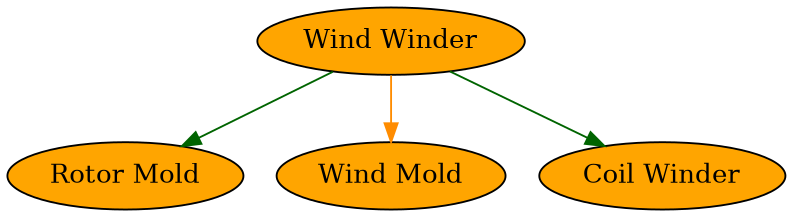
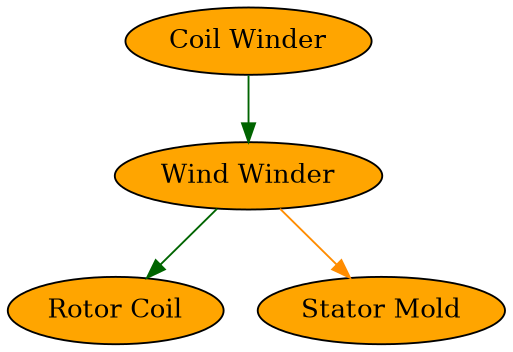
(519, 105) -> (249, 99)
(125, 176) -> (116, 311)
(391, 176) -> (381, 311)
